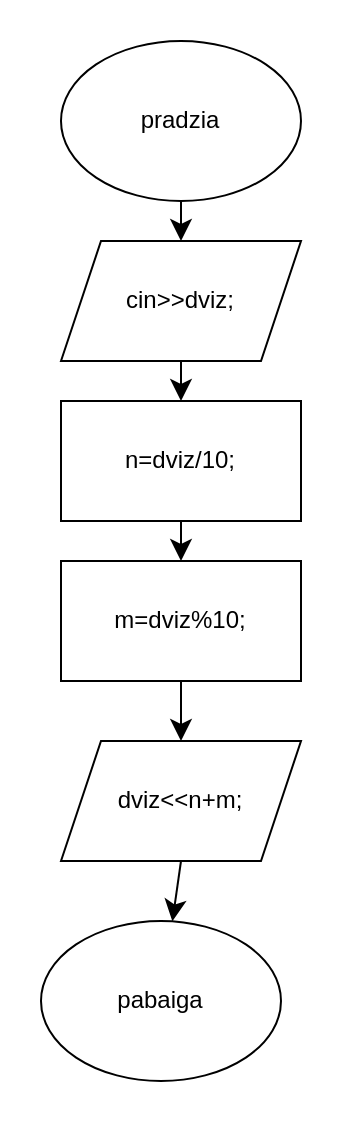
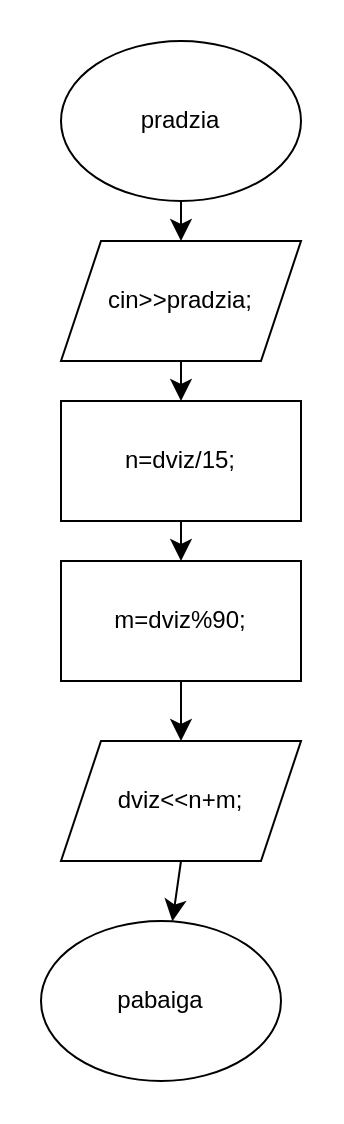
(181, 301) -> (181, 301)
(181, 461) -> (181, 461)
(181, 621) -> (181, 621)
